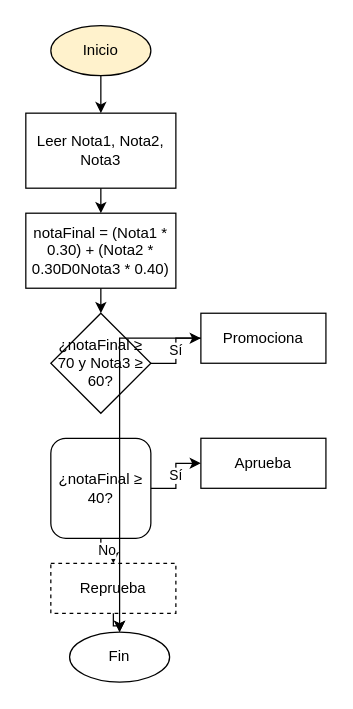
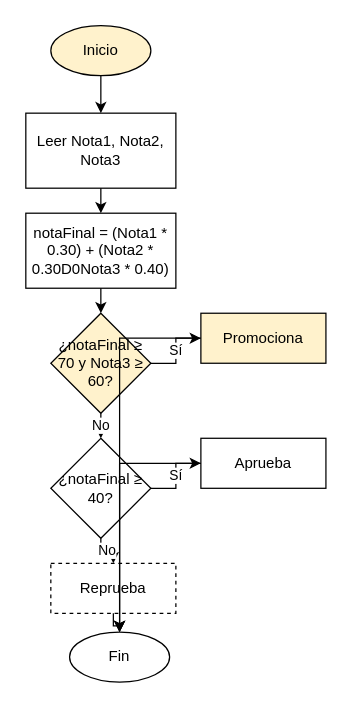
(263, 338) -> (263, 338)
(101, 363) -> (101, 363)
none -> (101, 421)
none -> (147, 463)
(101, 488) -> (101, 488)
